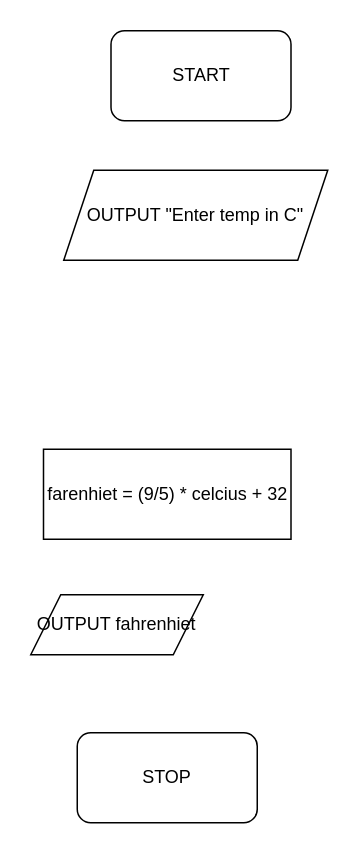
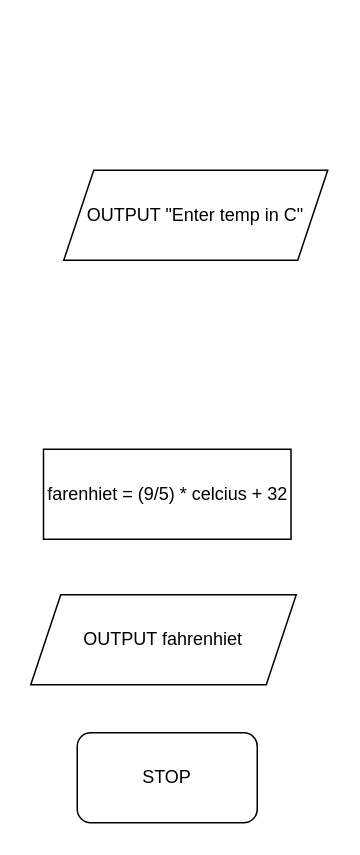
(201, 76) -> none
(117, 625) -> (164, 640)
